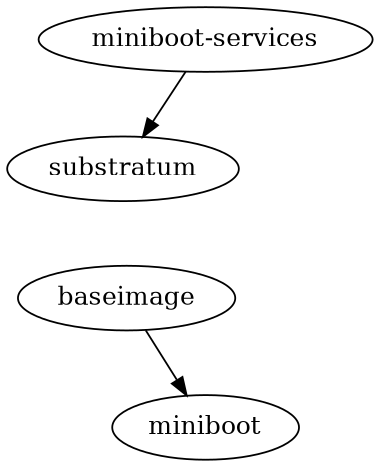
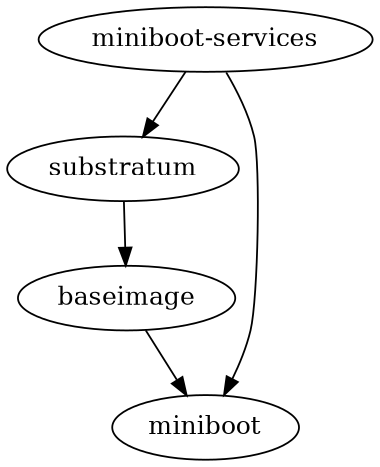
none -> (125, 225)
none -> (258, 225)
